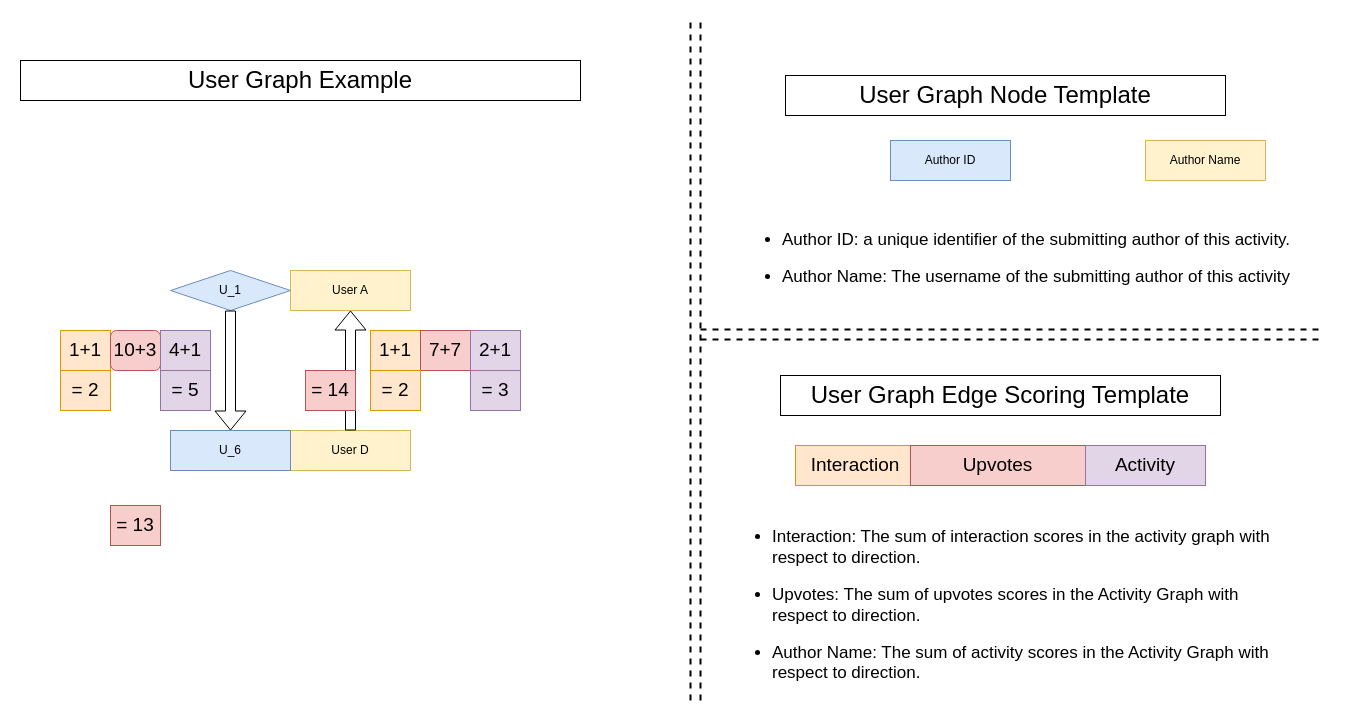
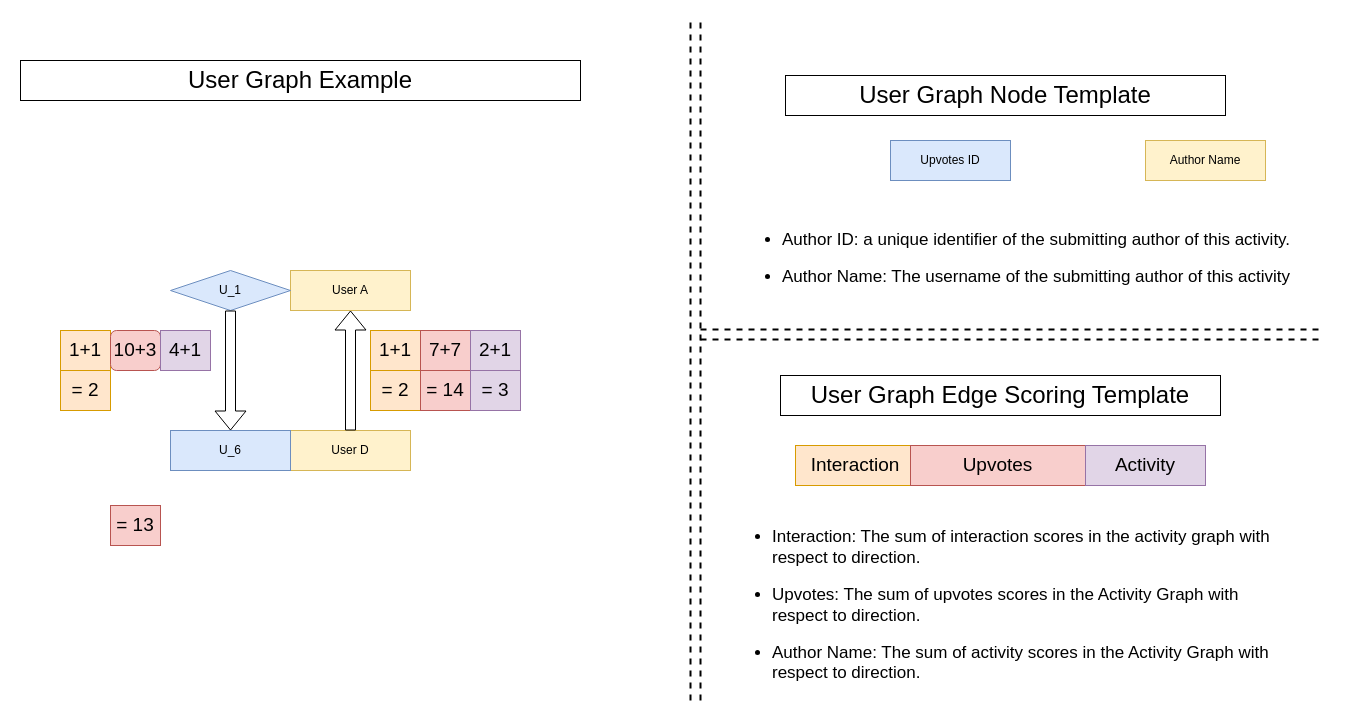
(951, 161) -> (951, 161)
(186, 391) -> none
(331, 391) -> (446, 391)
